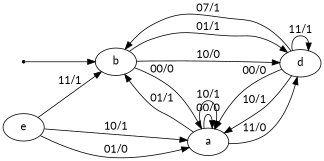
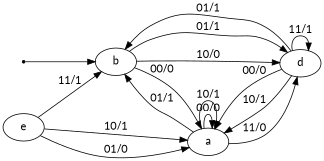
(208, 9) -> (208, 9)
